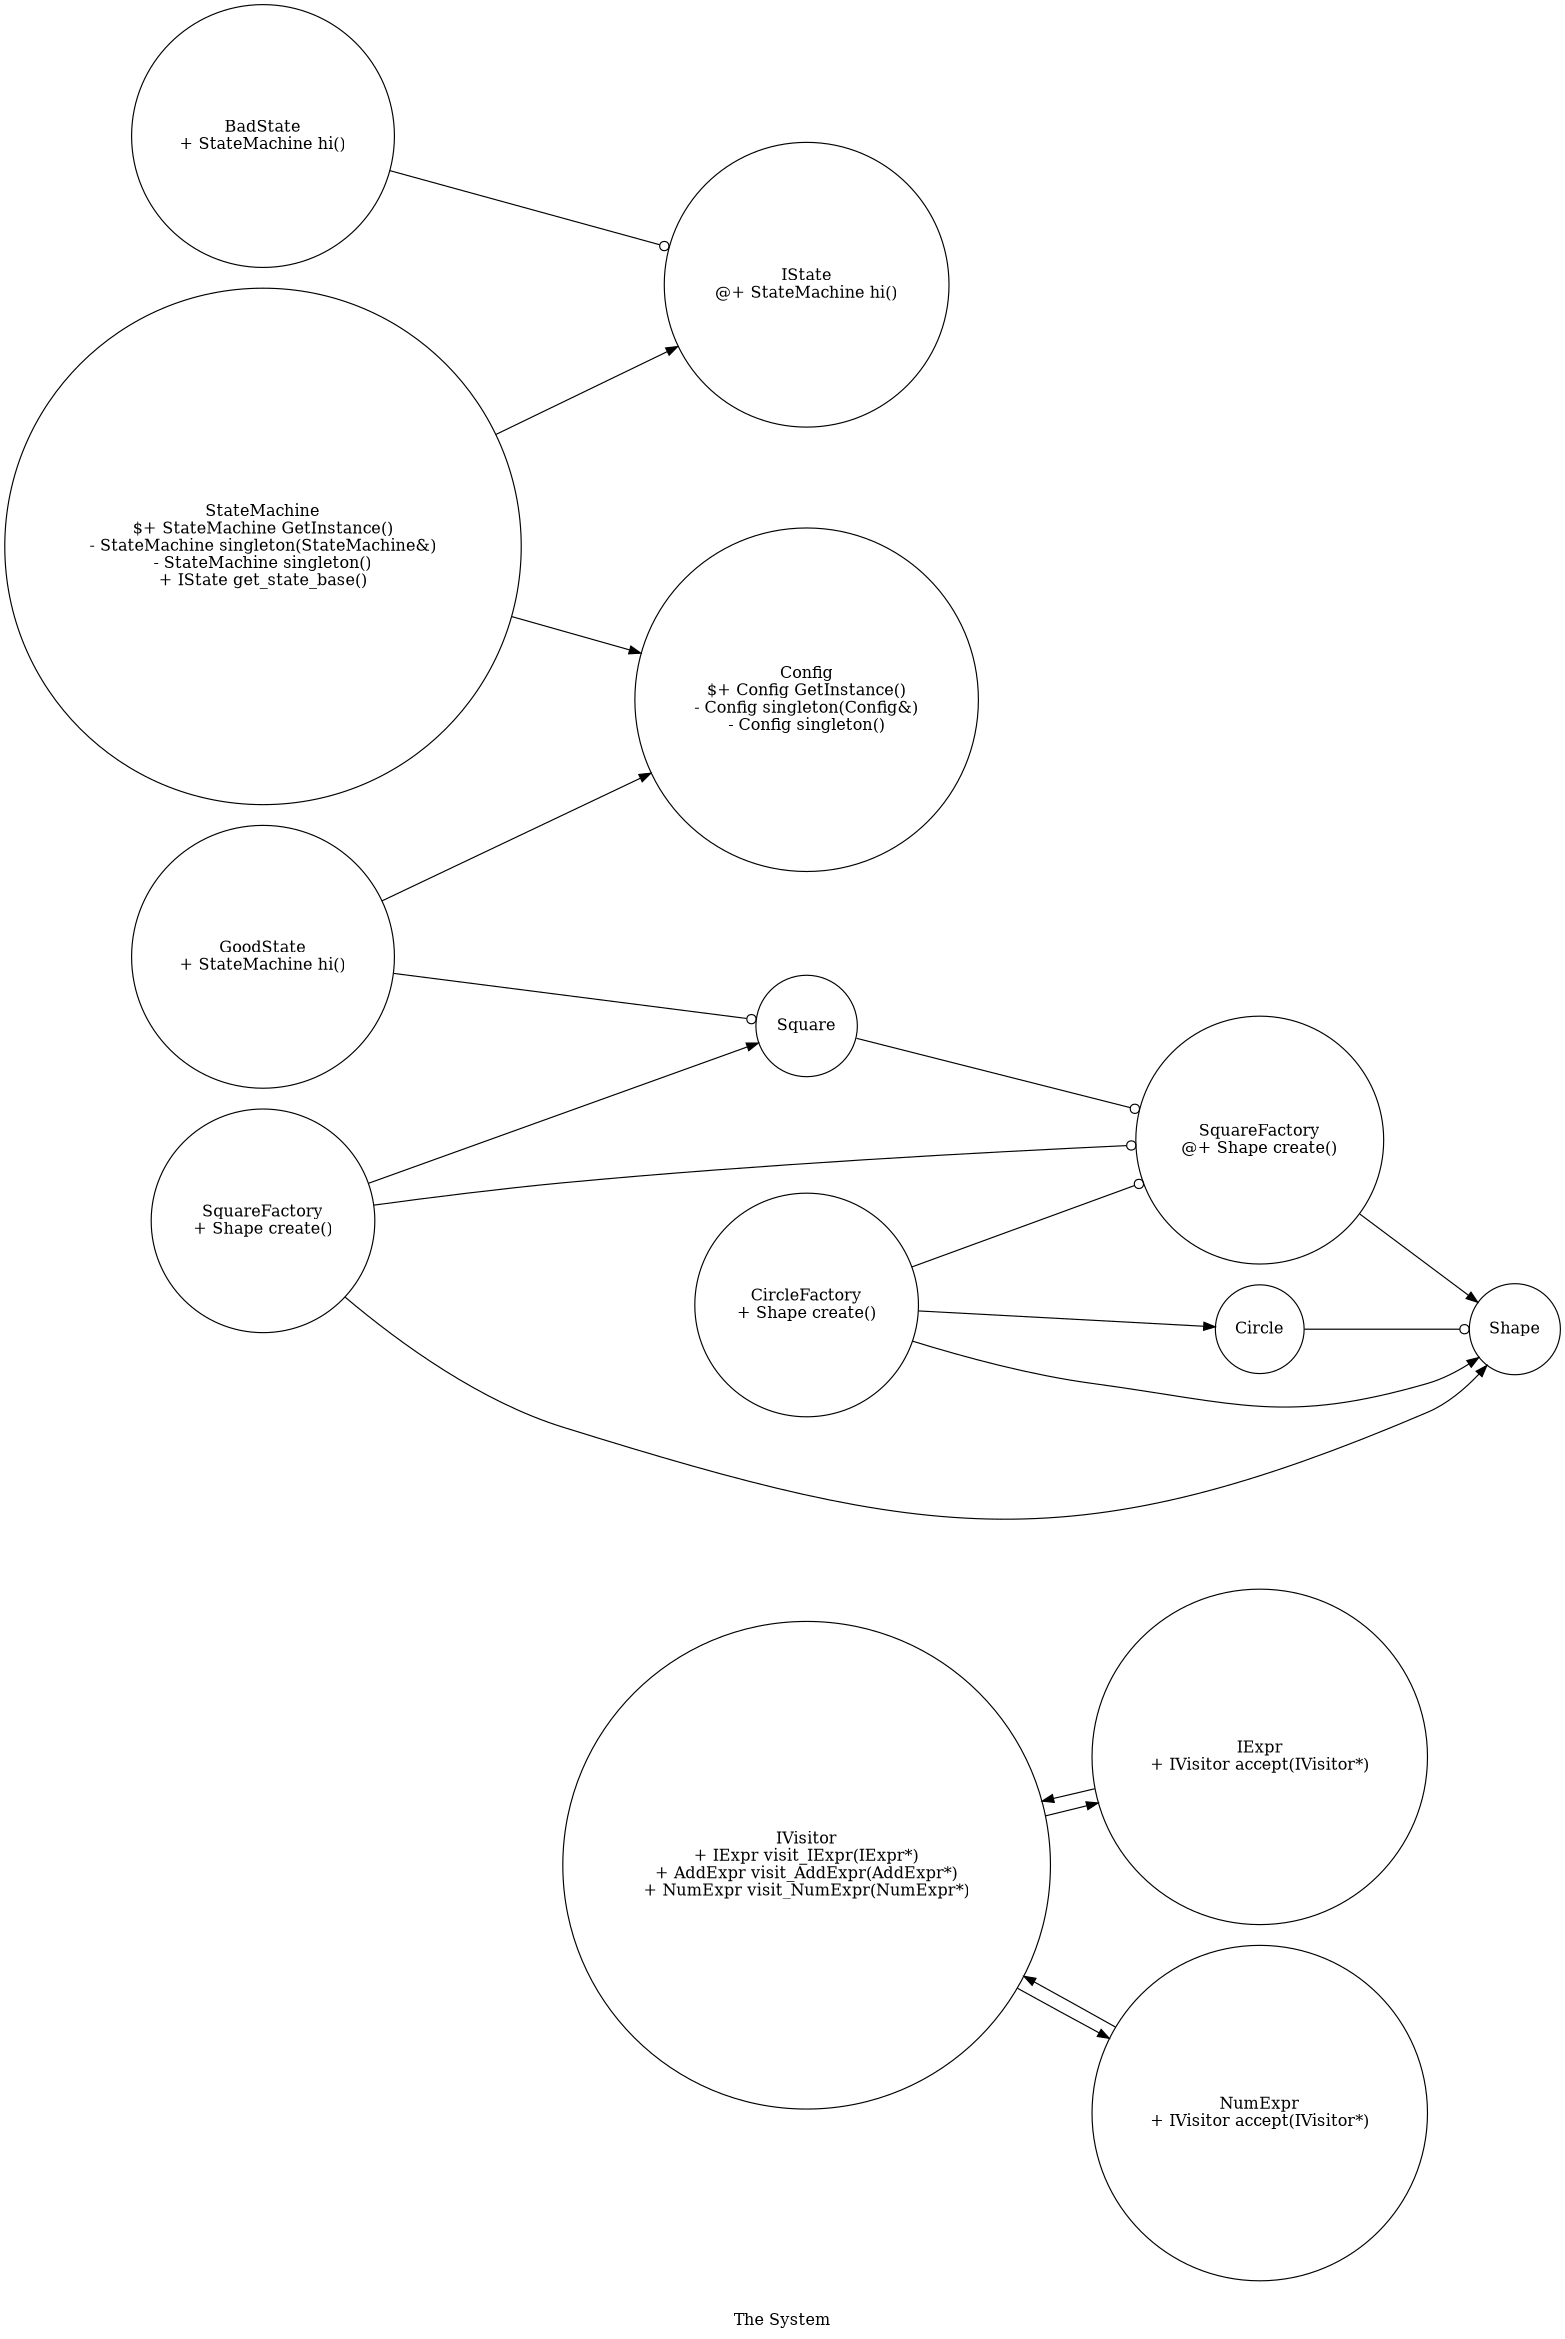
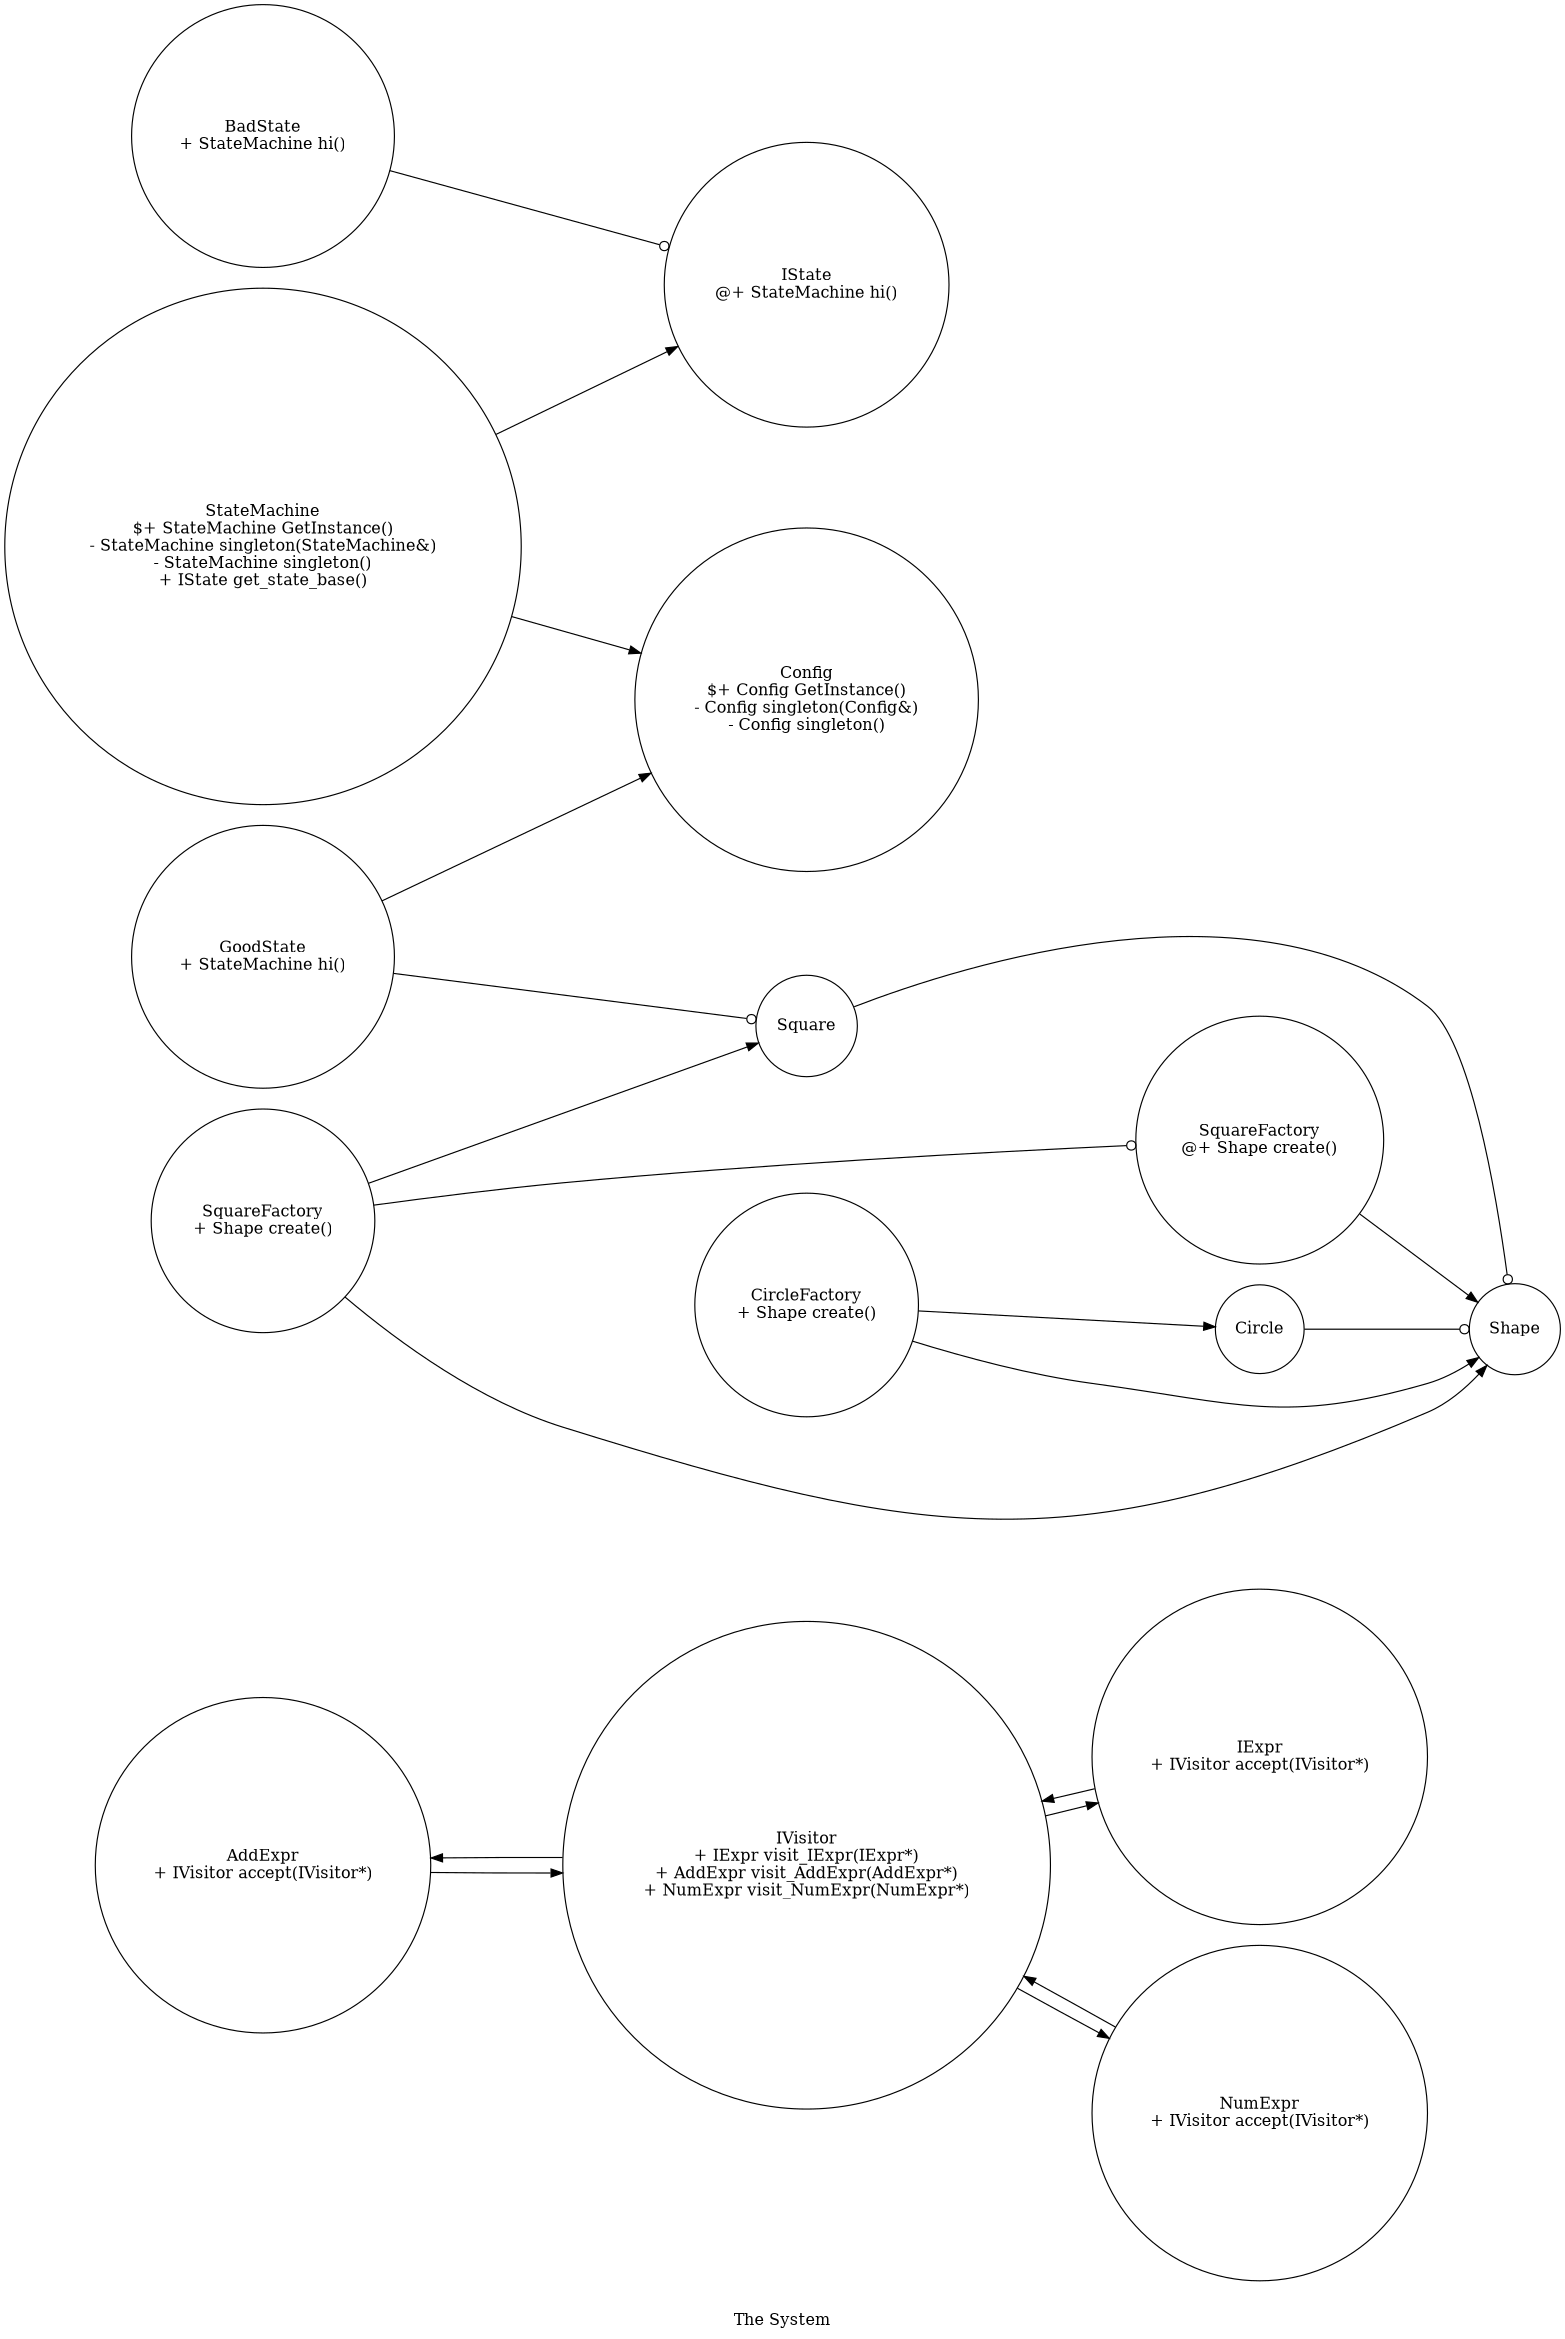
(993, 1073) -> (1285, 945)
(1023, 1226) -> none
none -> (263, 1865)
